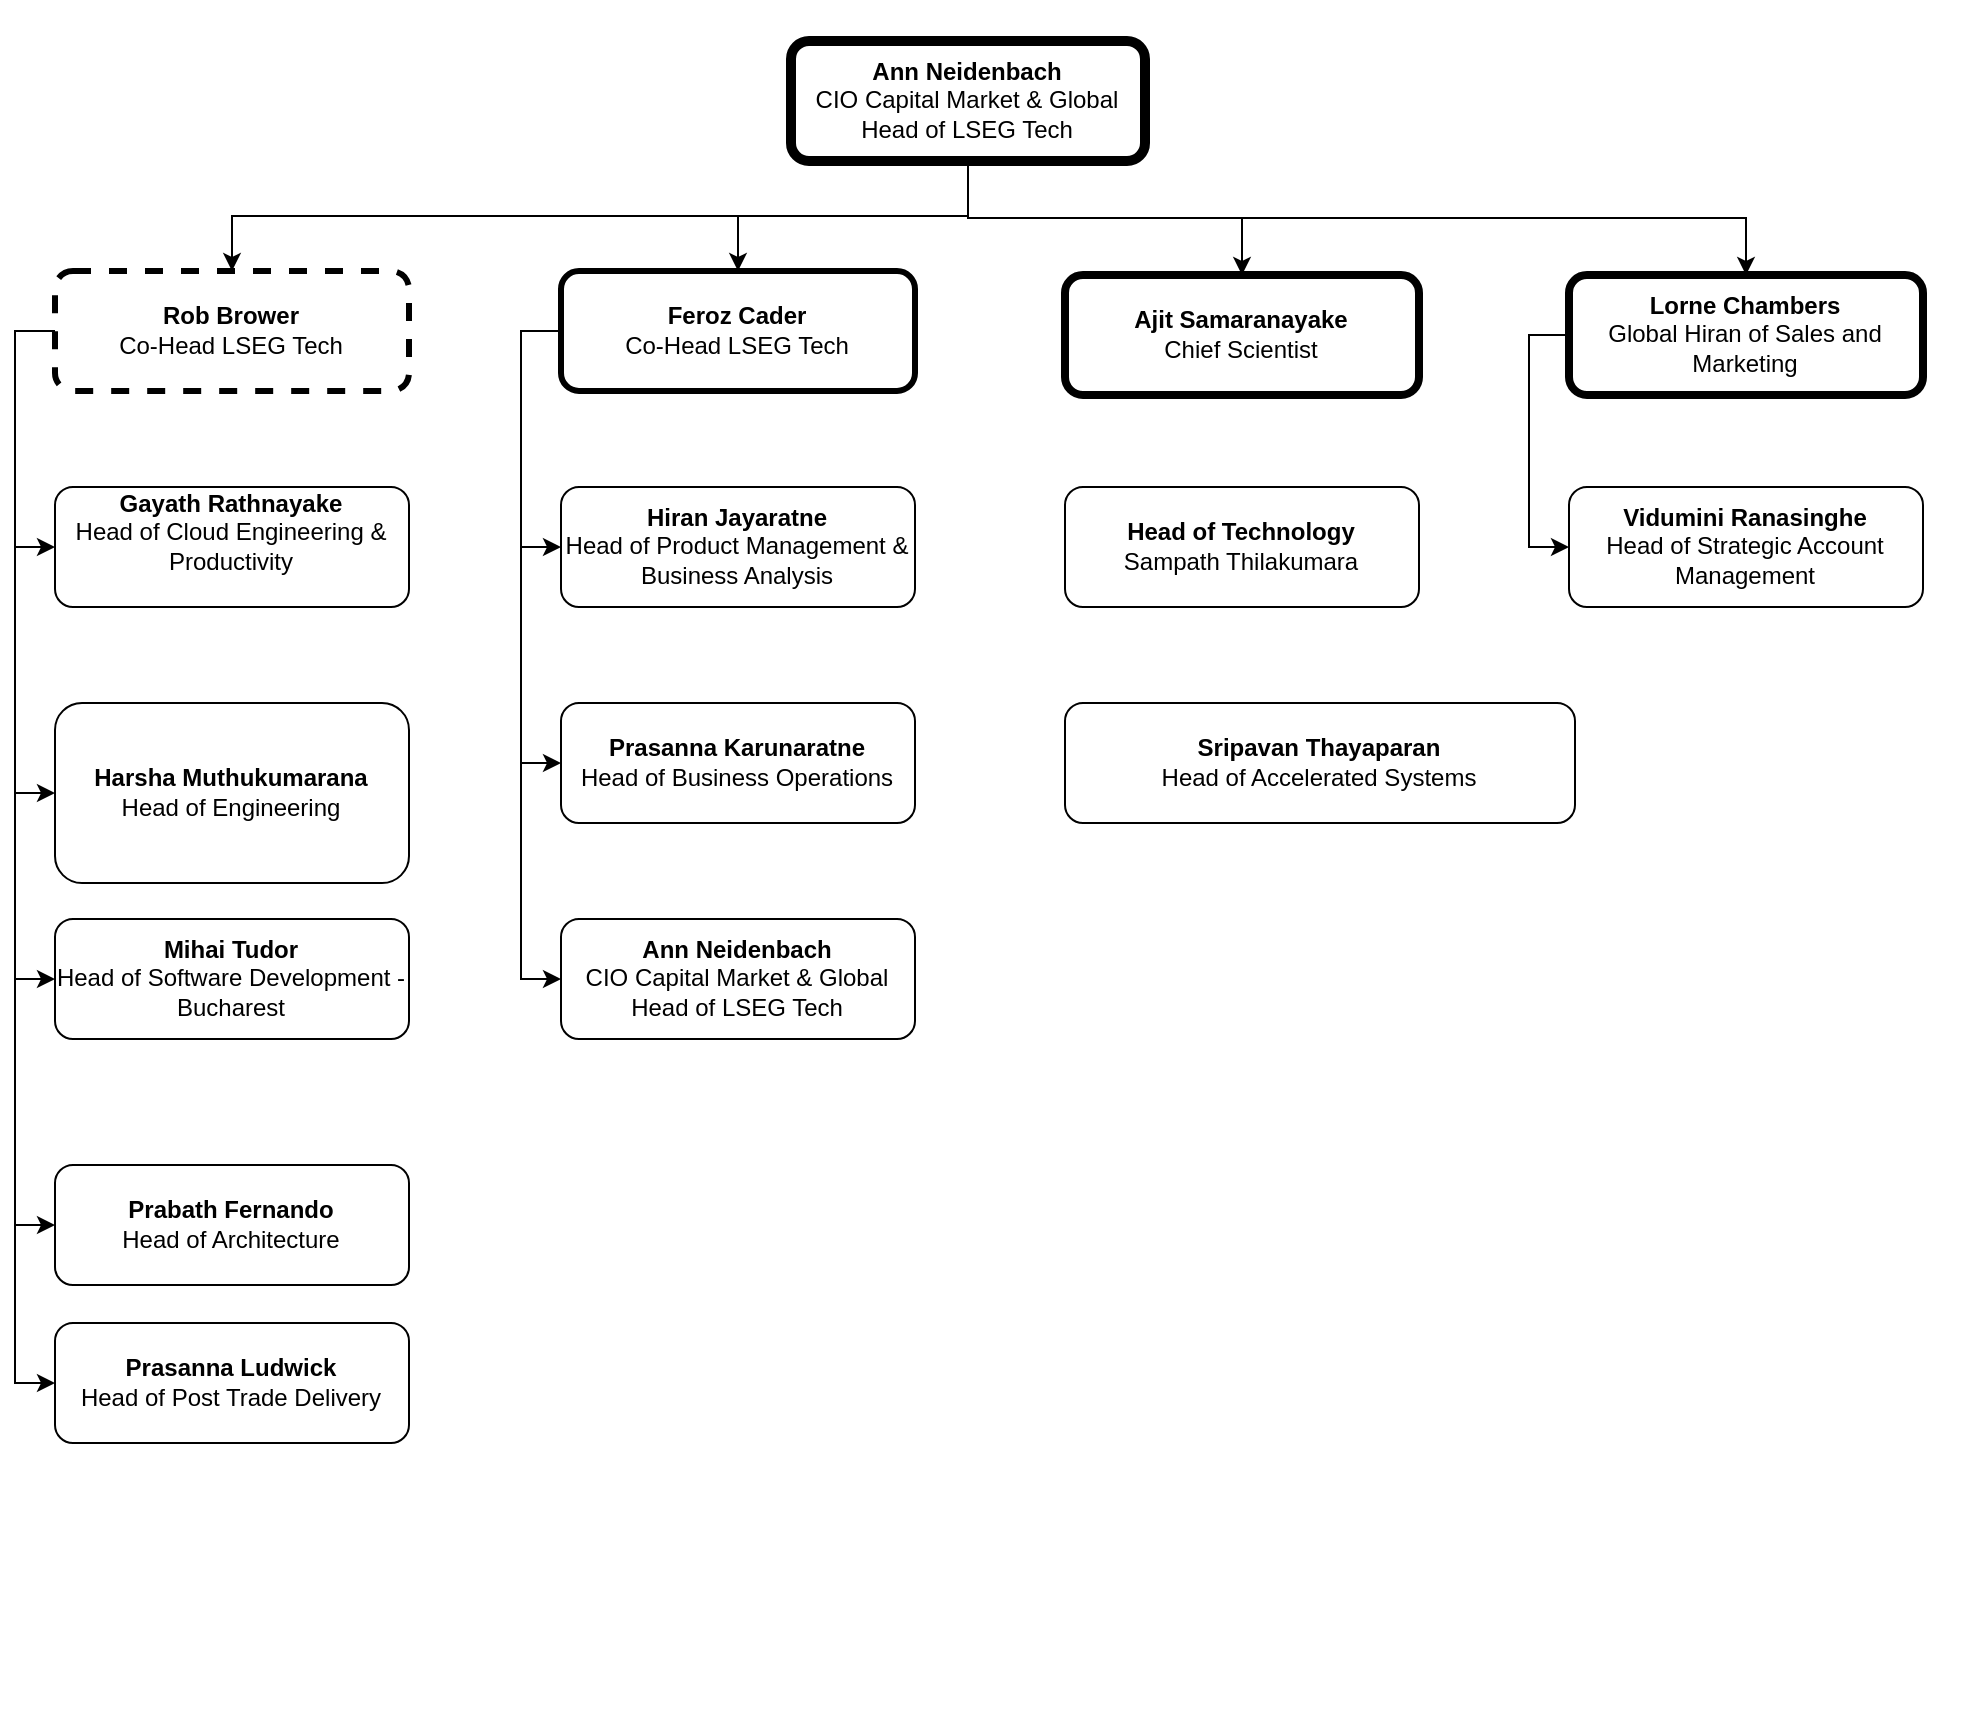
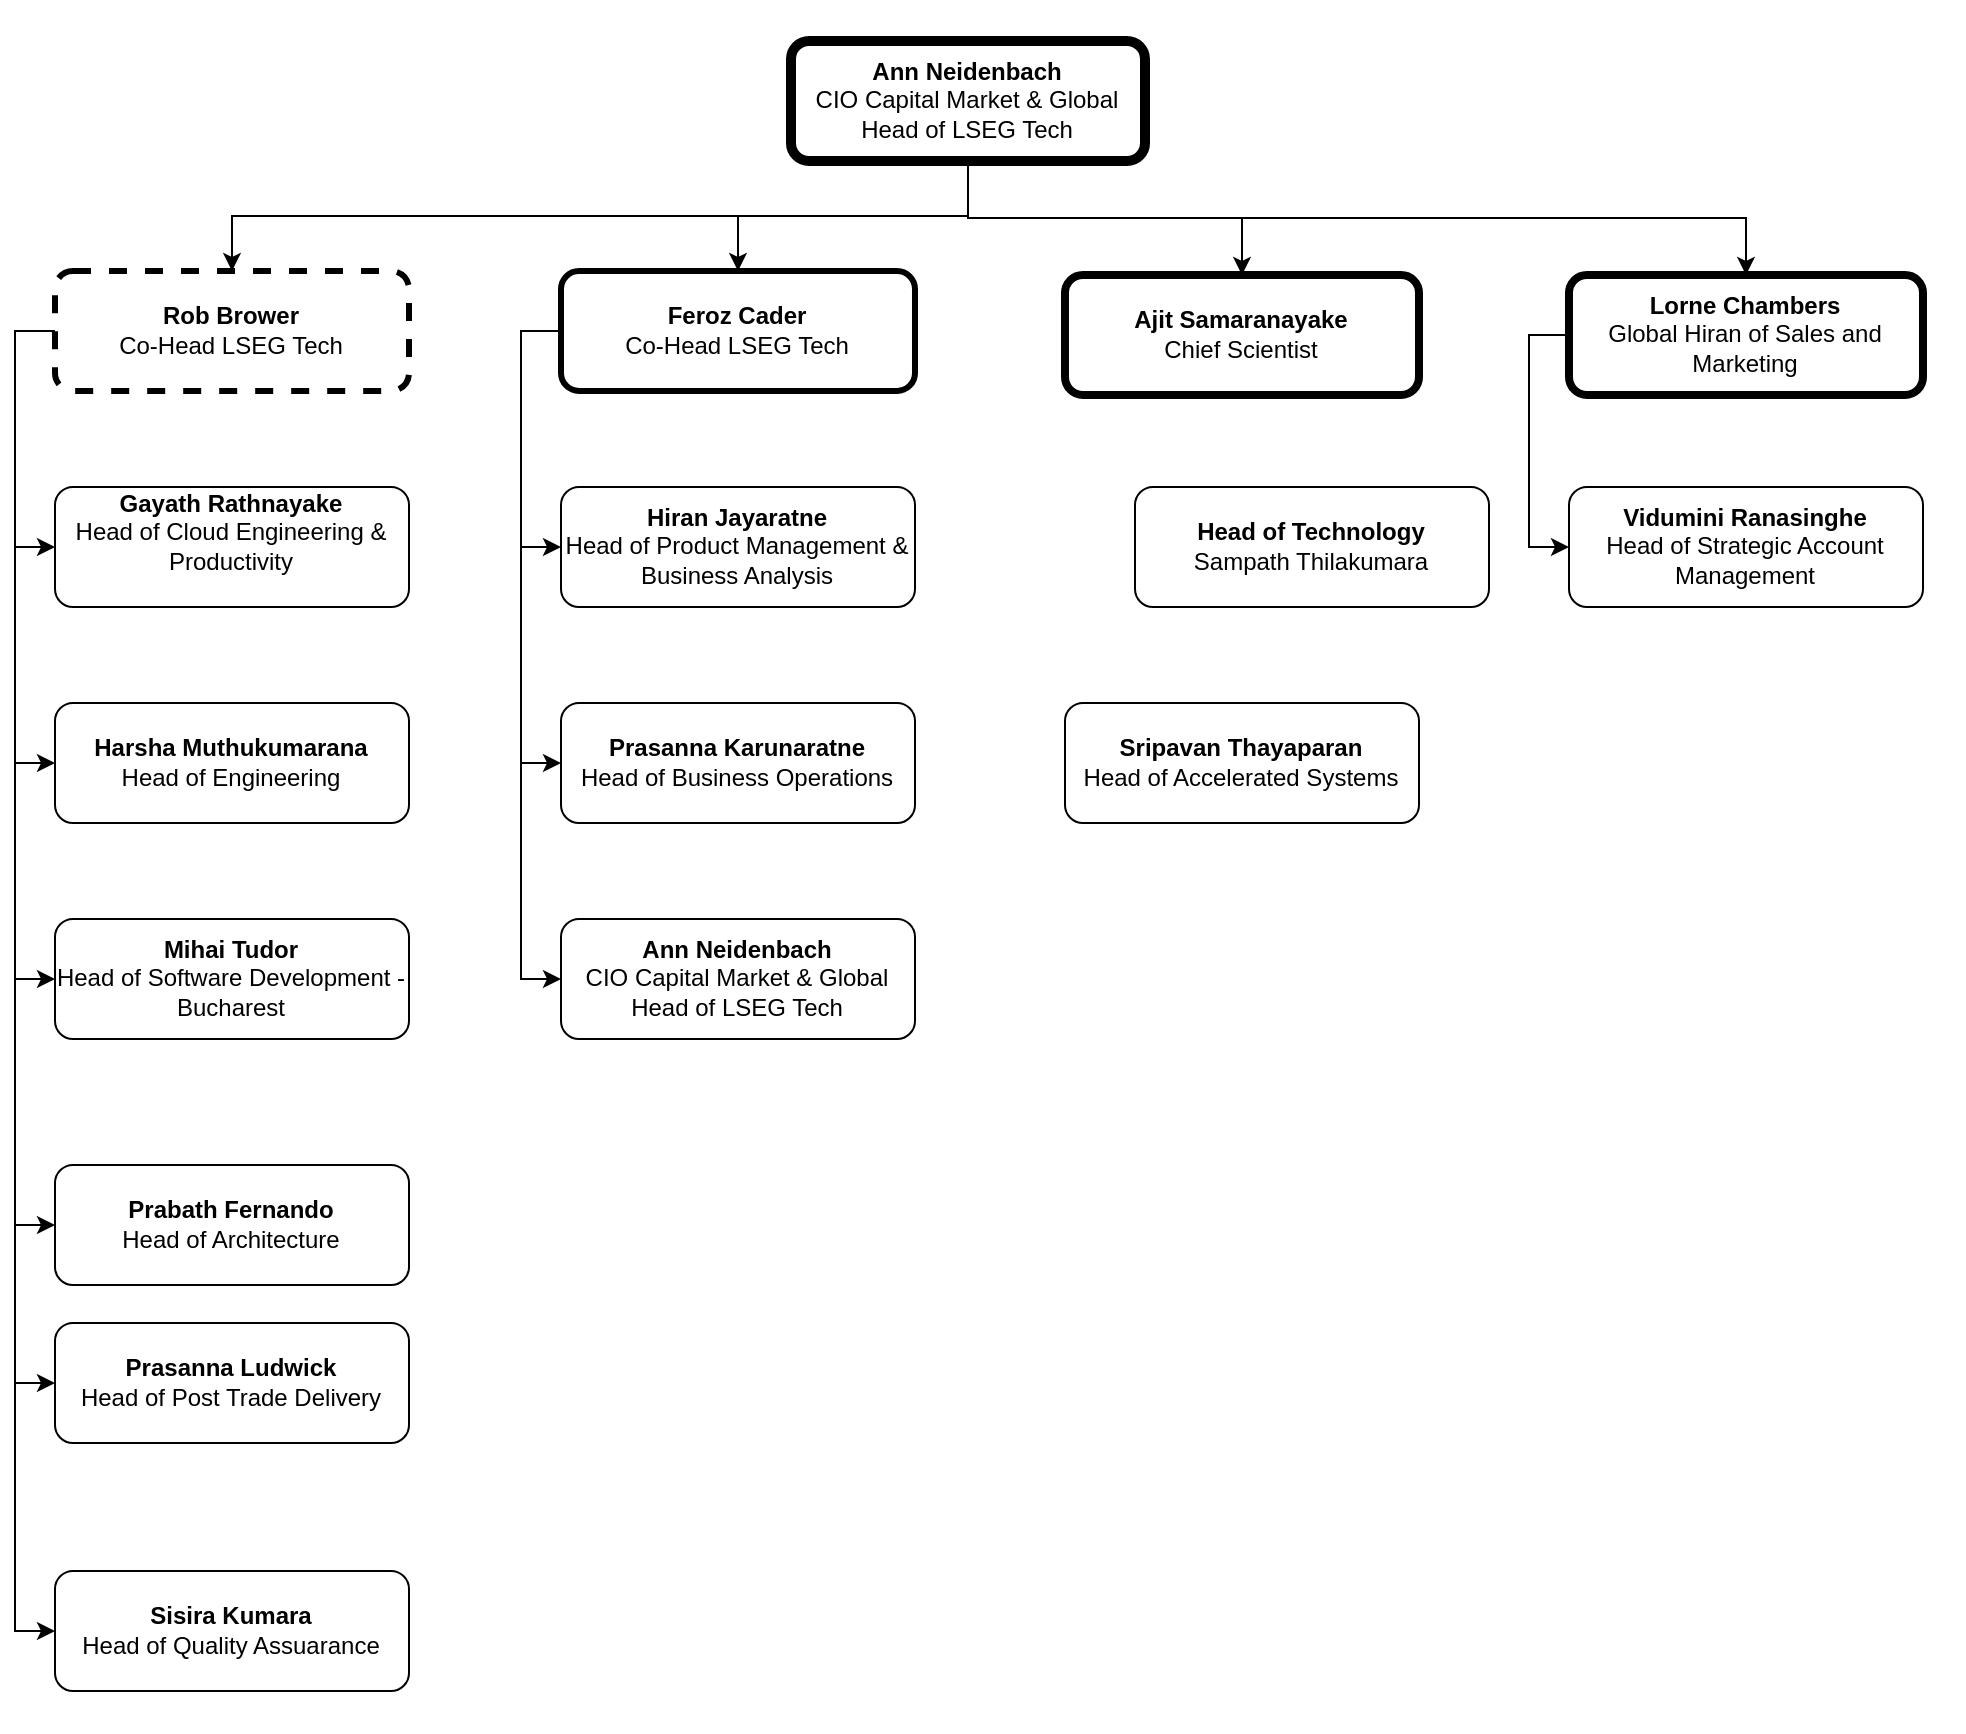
(1242, 547) -> (1312, 547)
(1320, 763) -> (1242, 763)
(232, 793) -> (232, 763)
none -> (15, 1522)
none -> (232, 1631)
